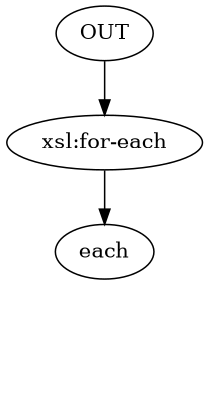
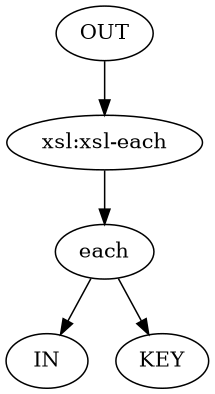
(105, 143) -> (105, 143)
none -> (47, 361)
none -> (162, 361)
